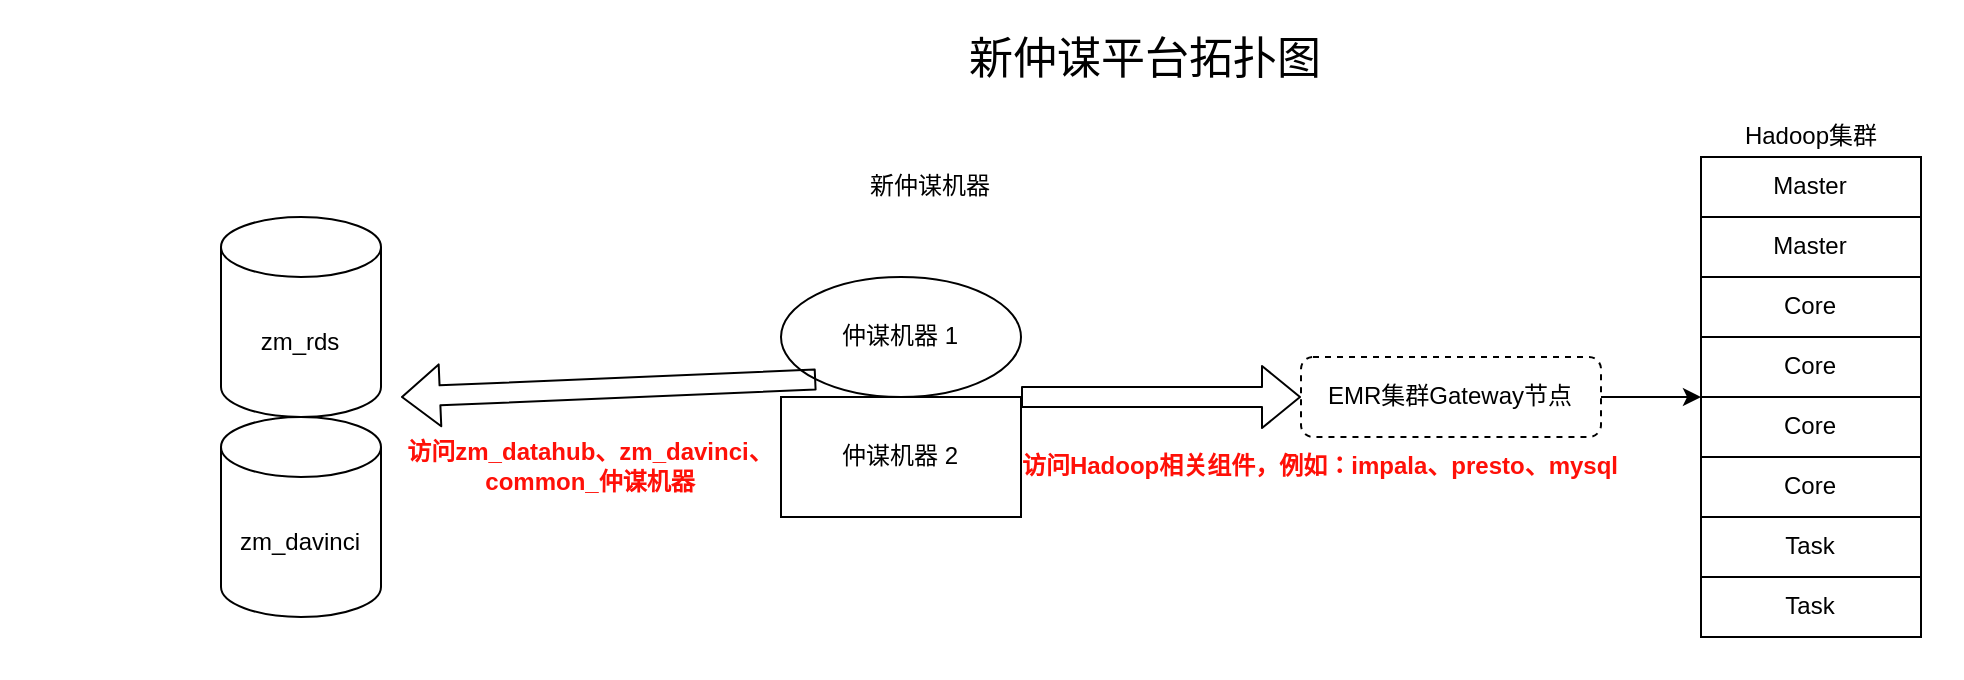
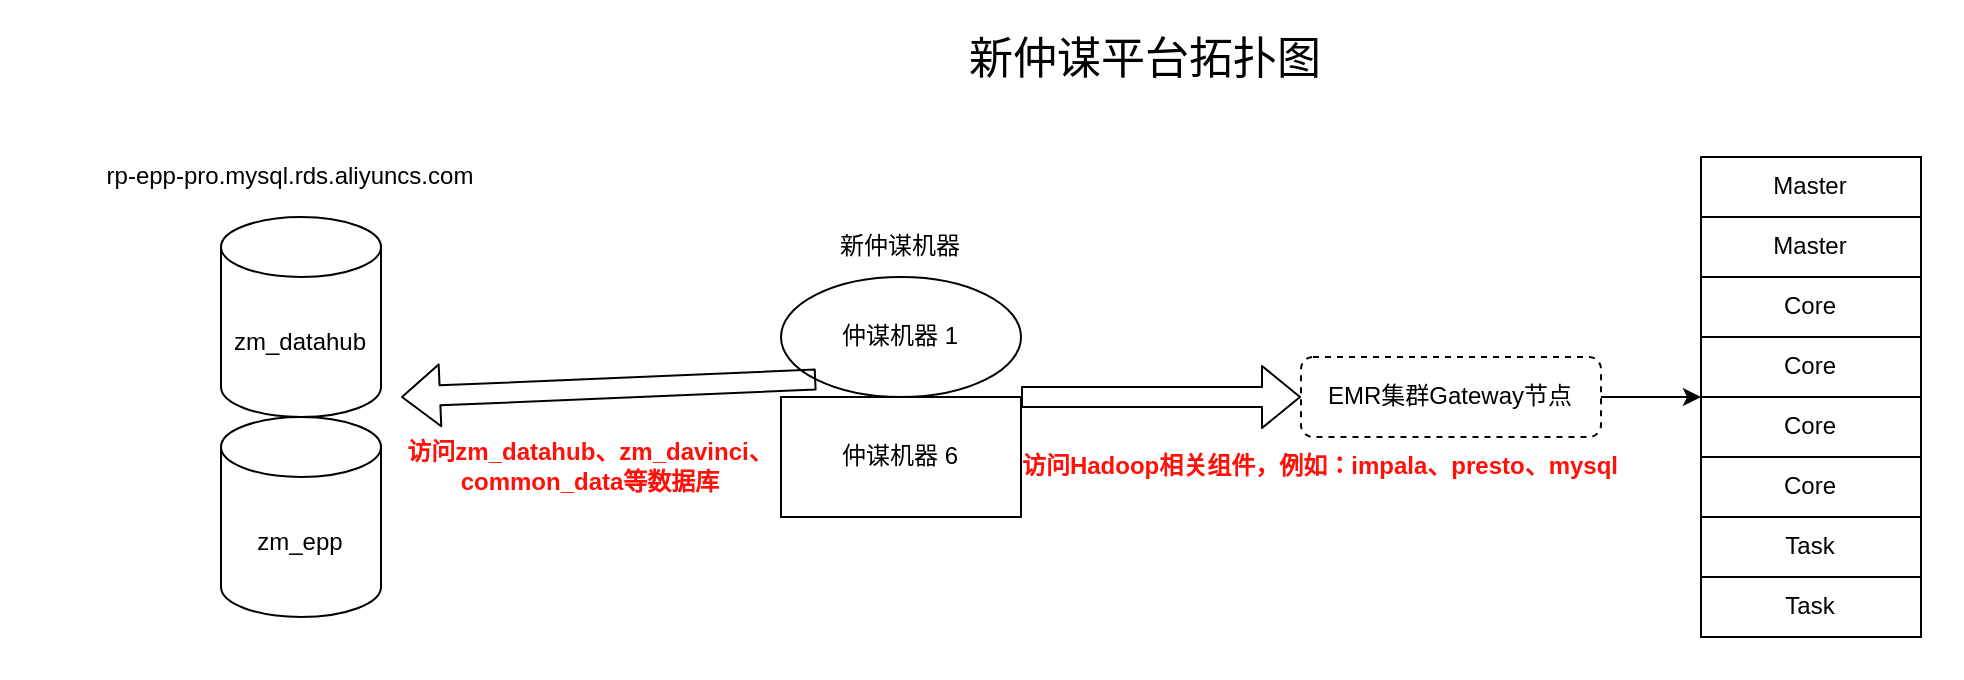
(1811, 137) -> none
none -> (291, 177)
(931, 187) -> (901, 247)
(301, 343) -> (301, 343)
(901, 457) -> (901, 457)
(591, 467) -> (591, 467)
(301, 543) -> (301, 543)
